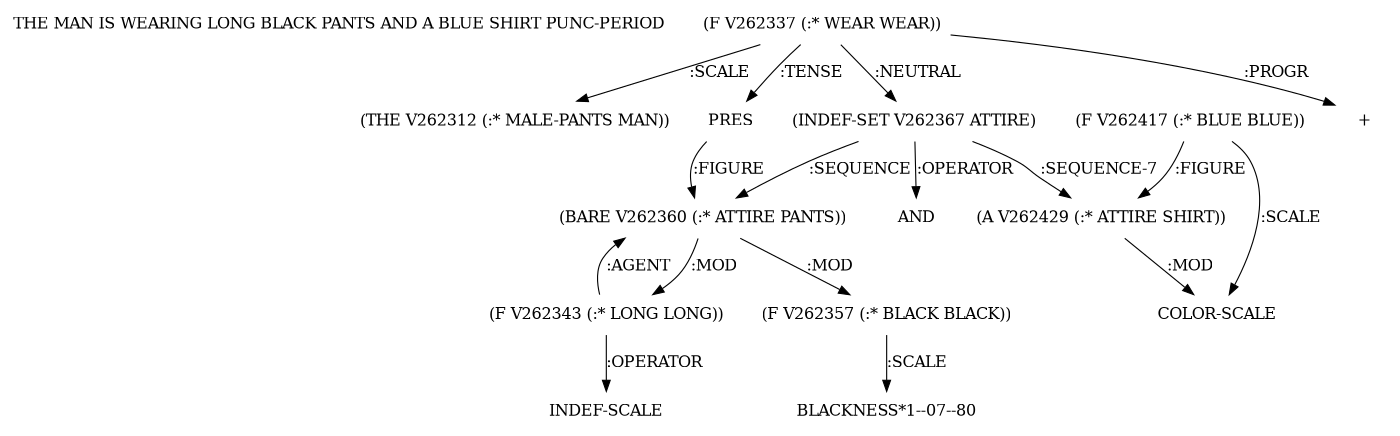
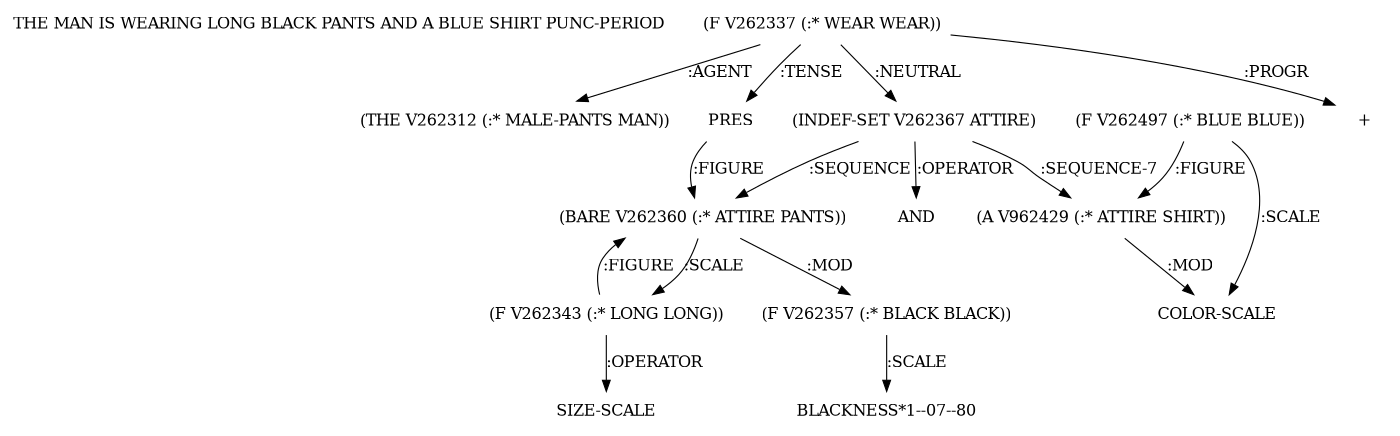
(720, 73) -> (720, 73)
(1190, 121) -> (1190, 121)
(1101, 218) -> (1101, 218)
(639, 266) -> (639, 266)
(714, 266) -> (714, 266)
(606, 412) -> (606, 412)
